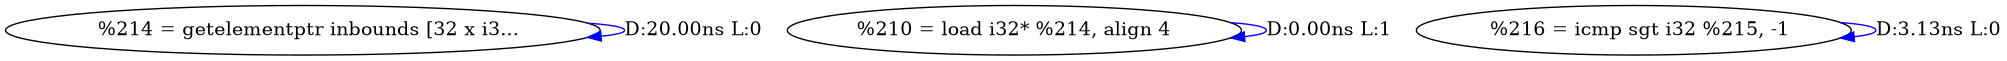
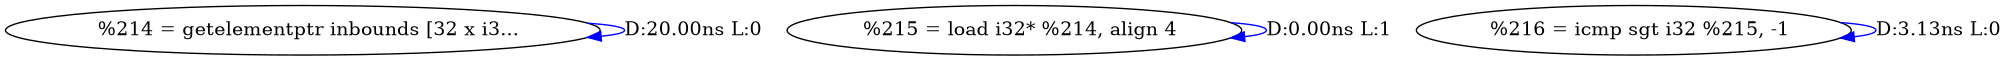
(1014, 30) -> (1014, 30)
